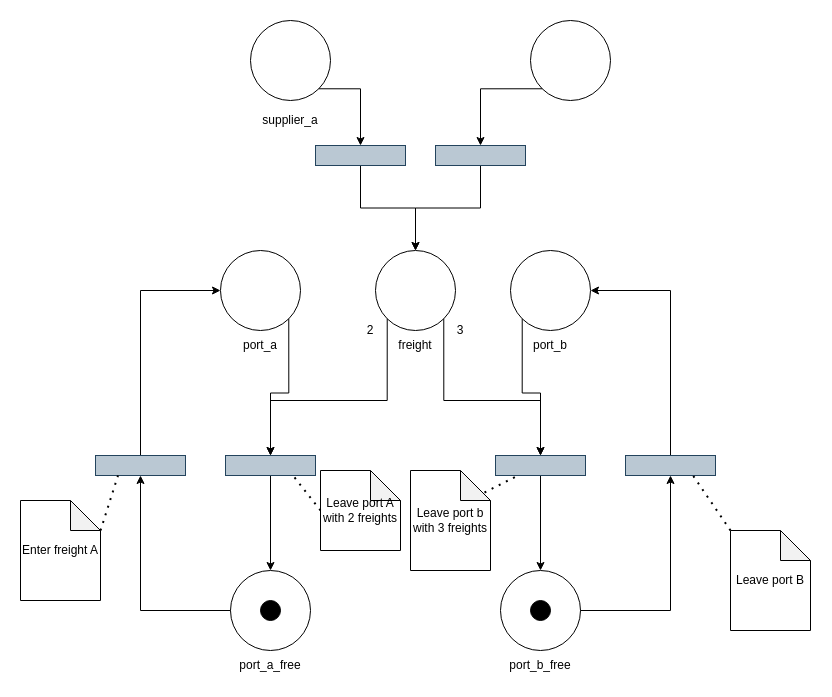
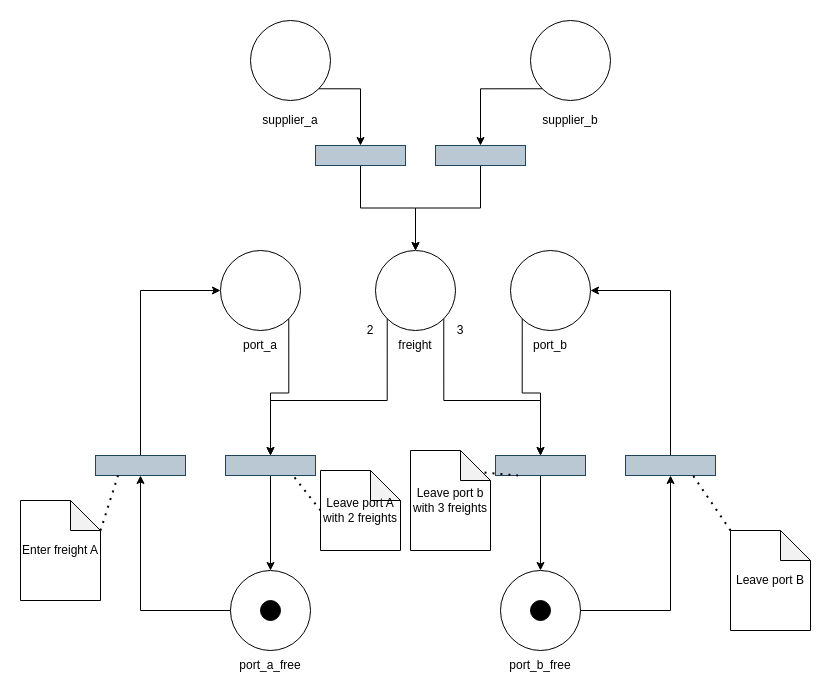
none -> (571, 120)
(451, 521) -> (451, 501)
